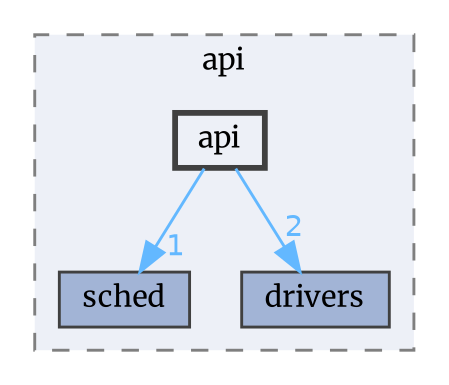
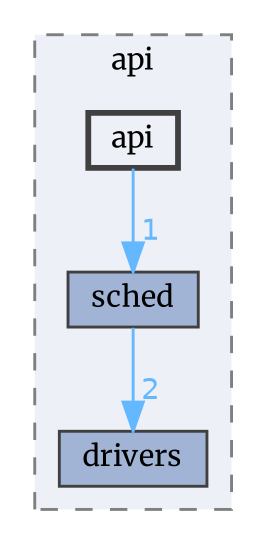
(260, 208) -> (133, 365)
